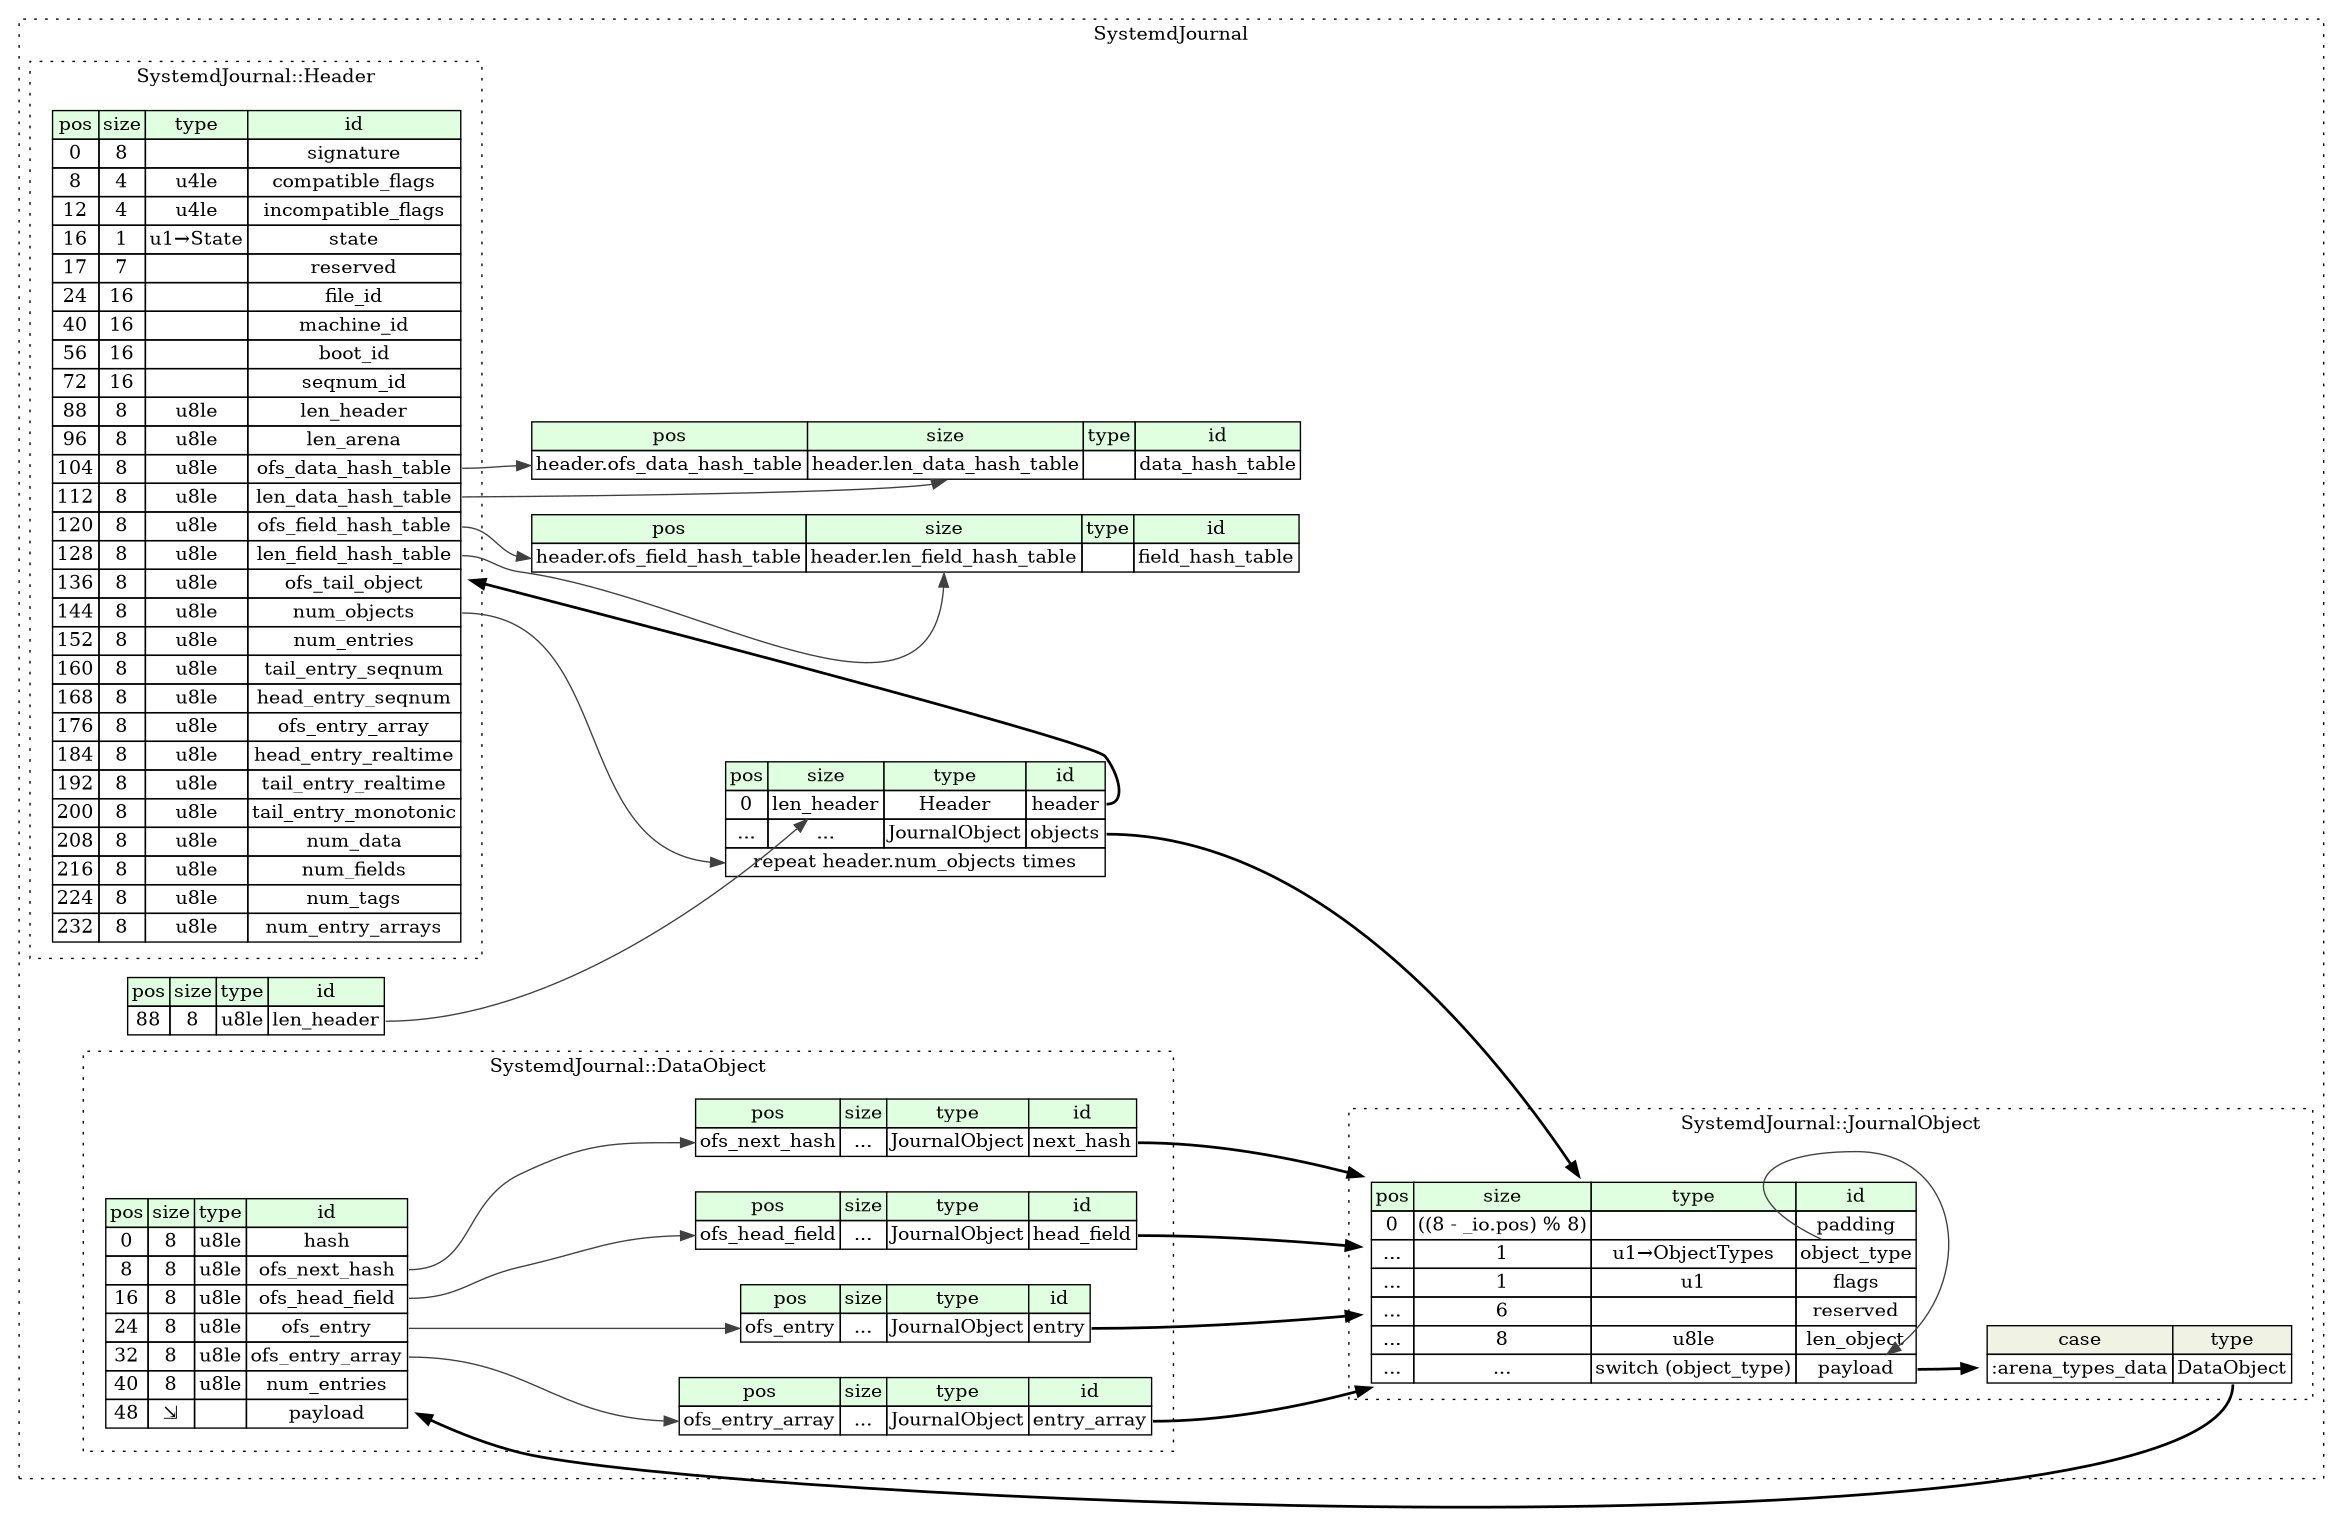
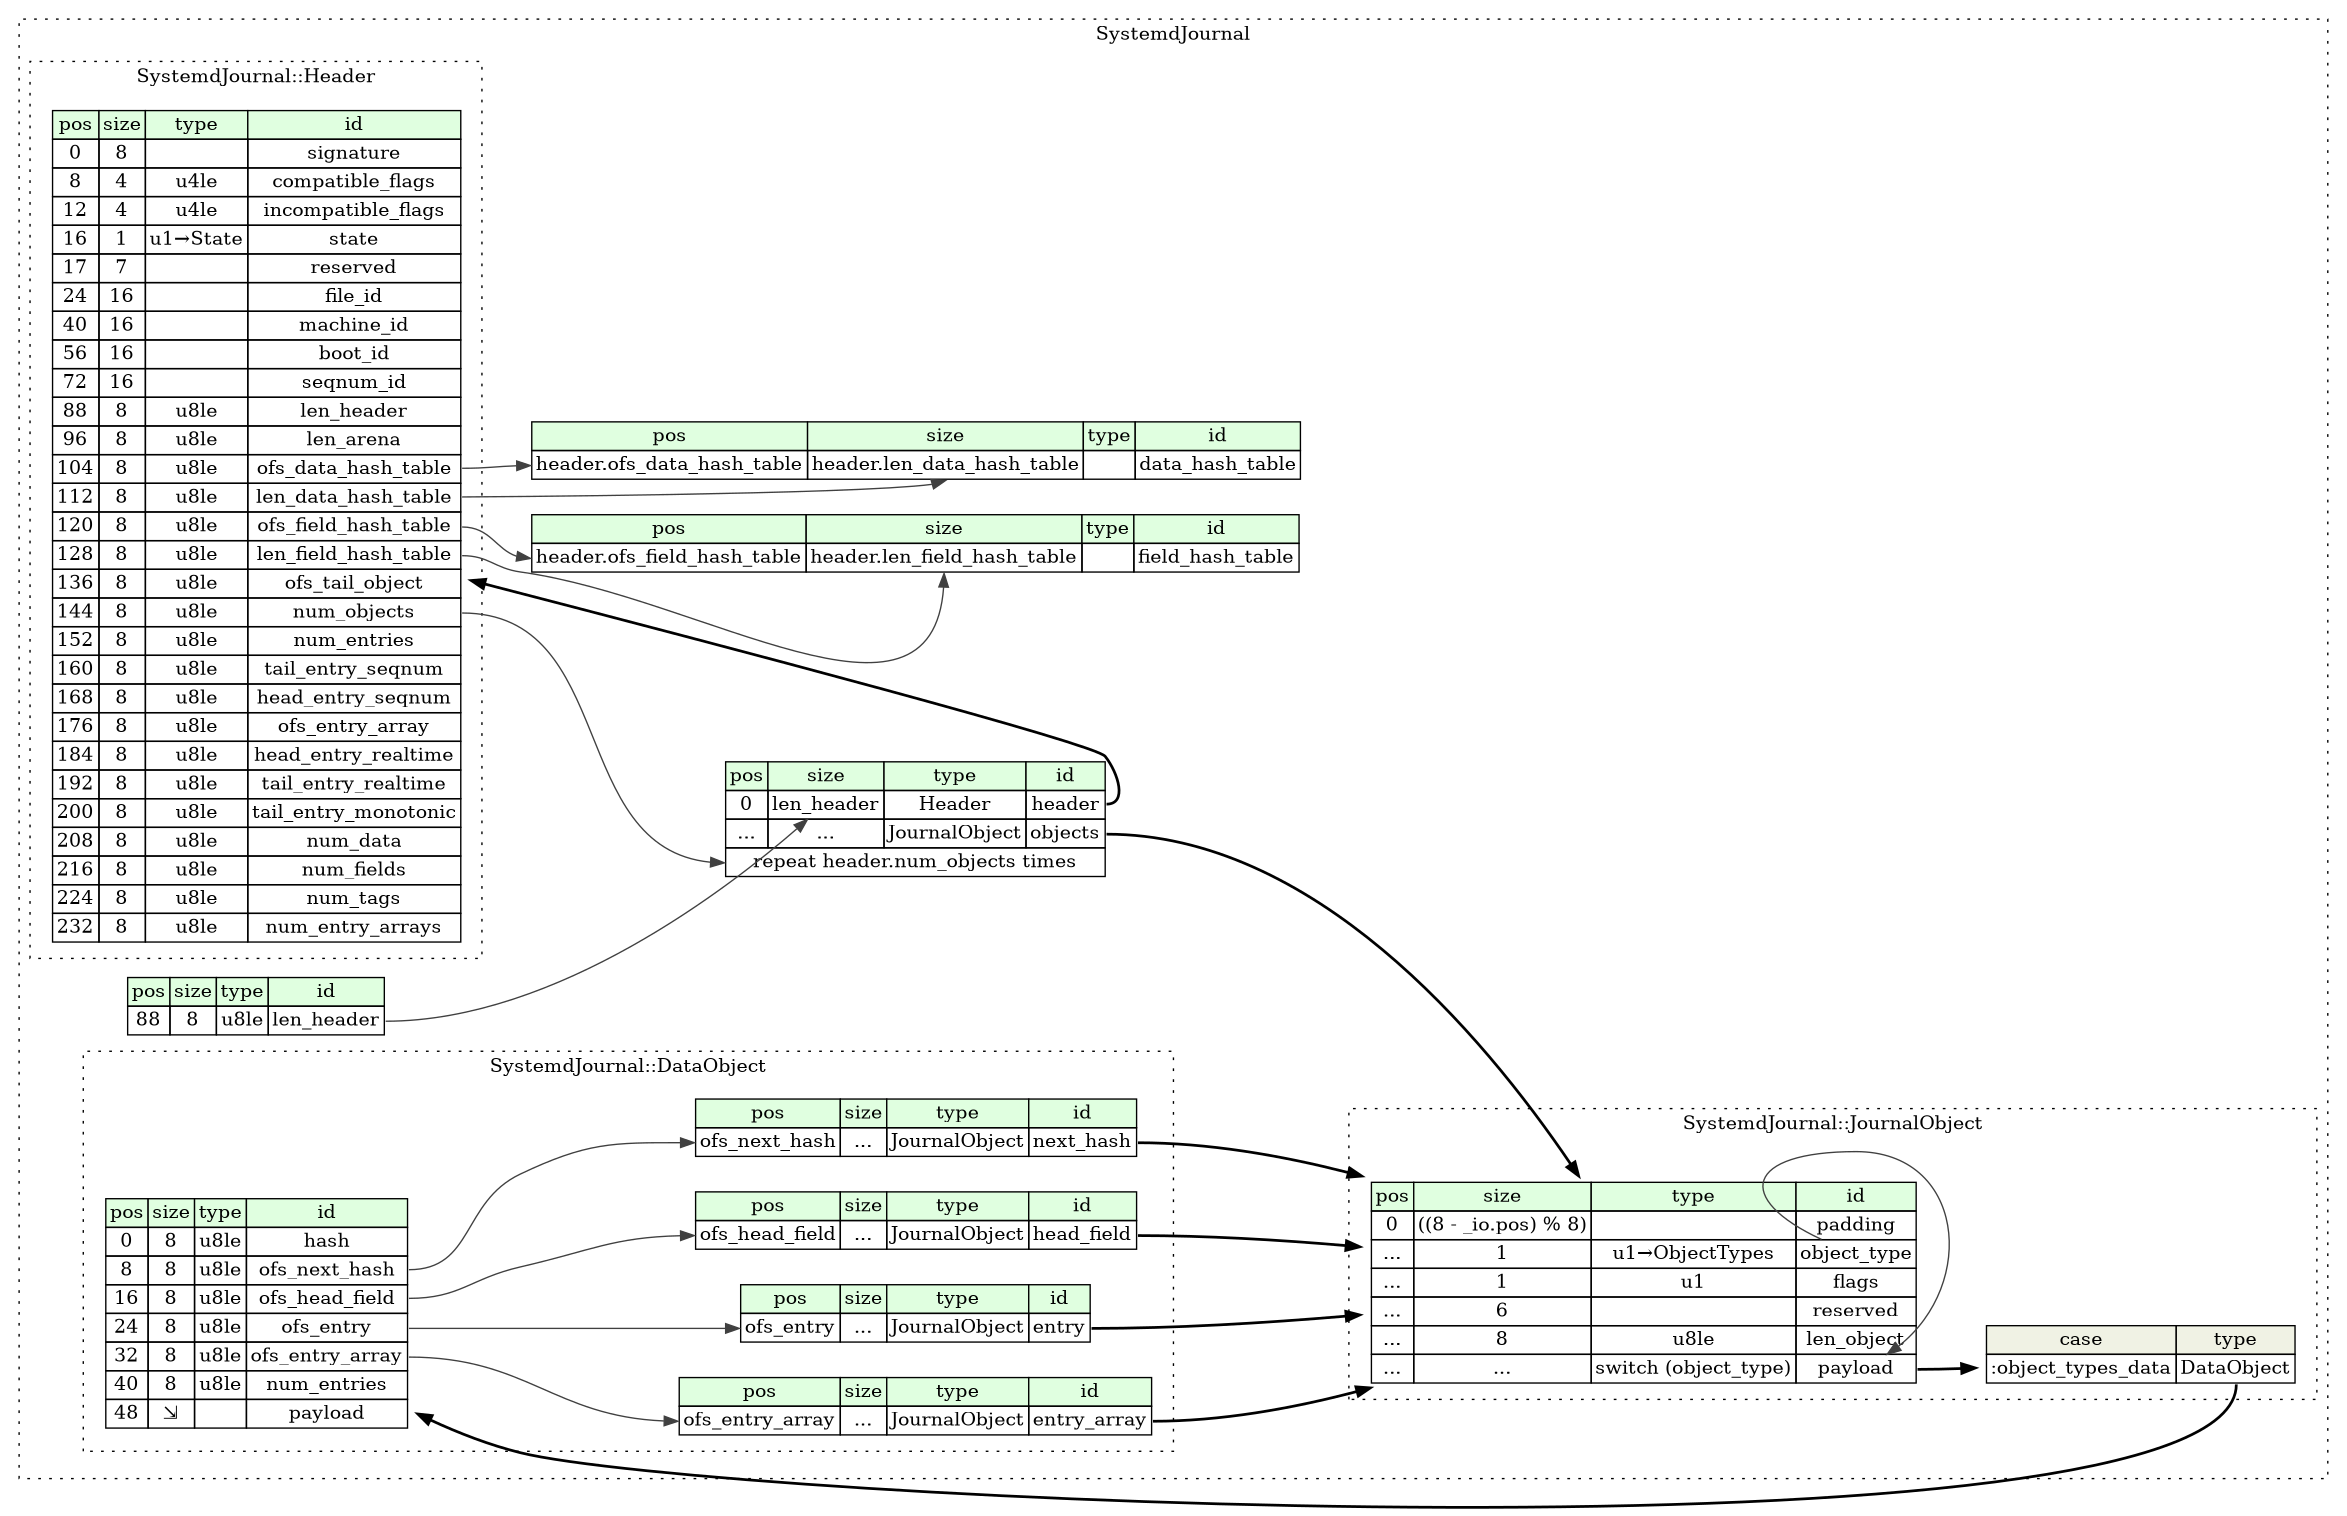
(2080, 1368) -> (2081, 1368)
